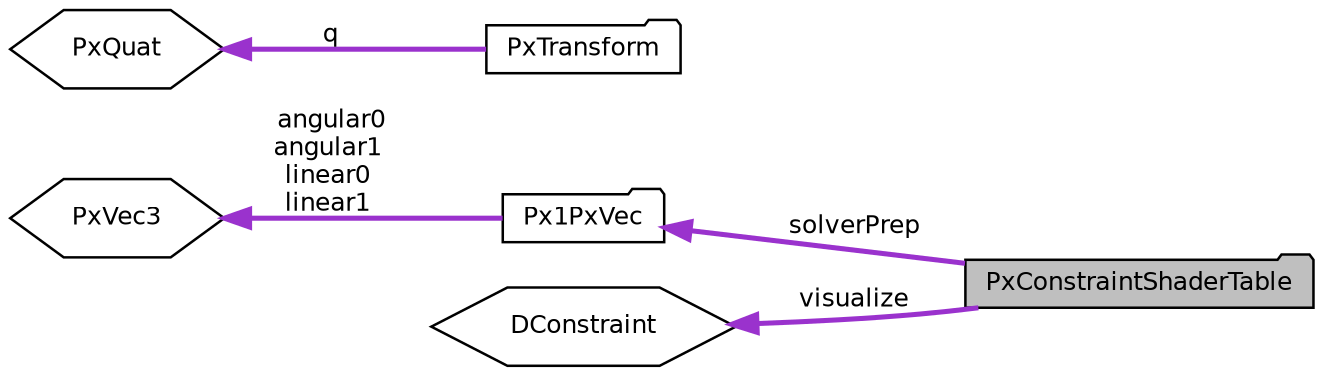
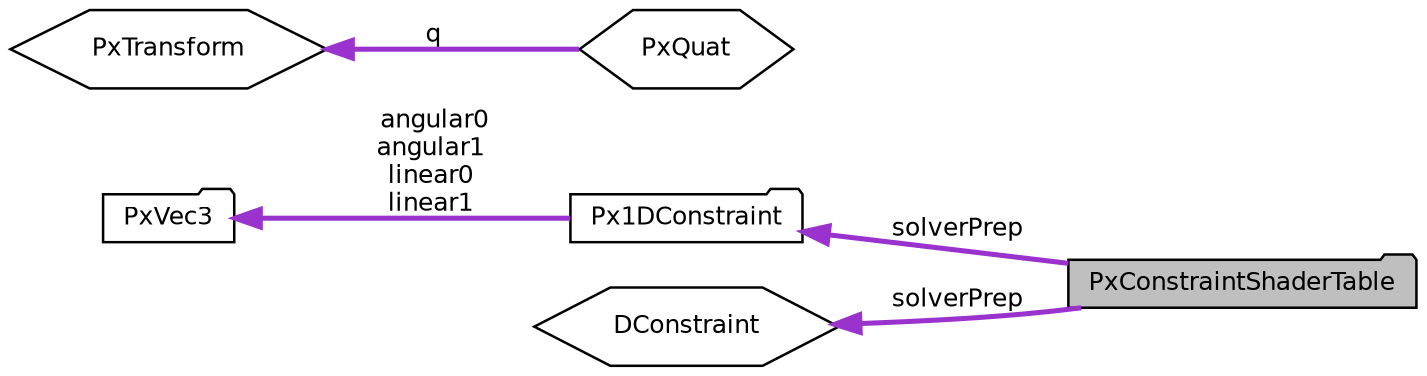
(368, 49) -> (466, 49)
(583, 49) -> (169, 49)
(117, 218) -> (169, 218)
(583, 218) -> (686, 218)
(851, 300) -> (954, 300)
